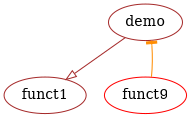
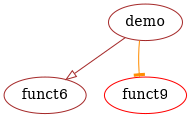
(152, 61) -> (139, 56)
(45, 95) -> (45, 95)
